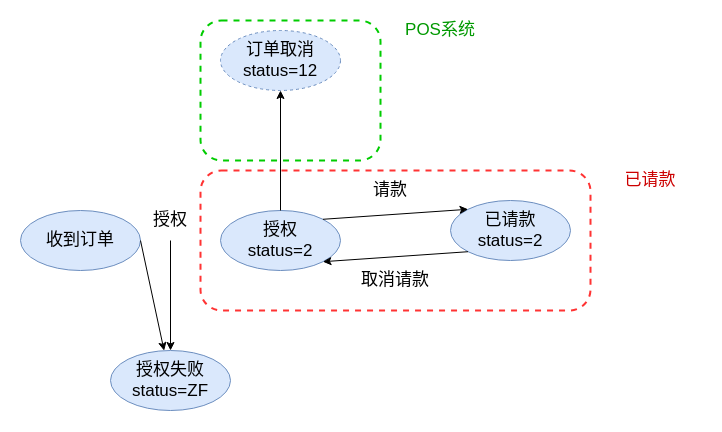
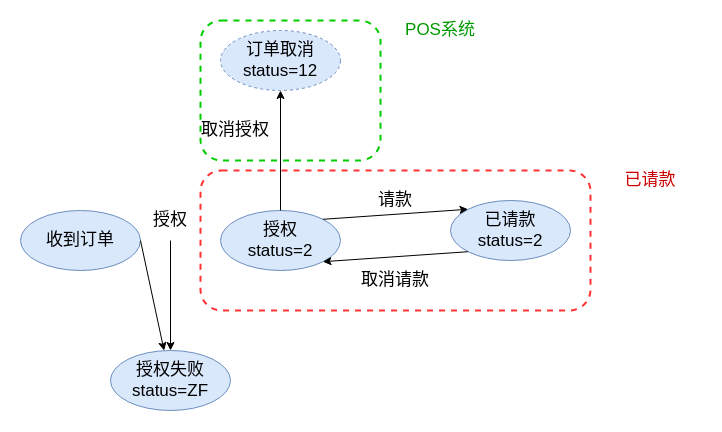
none -> (236, 131)
(391, 191) -> (396, 201)
